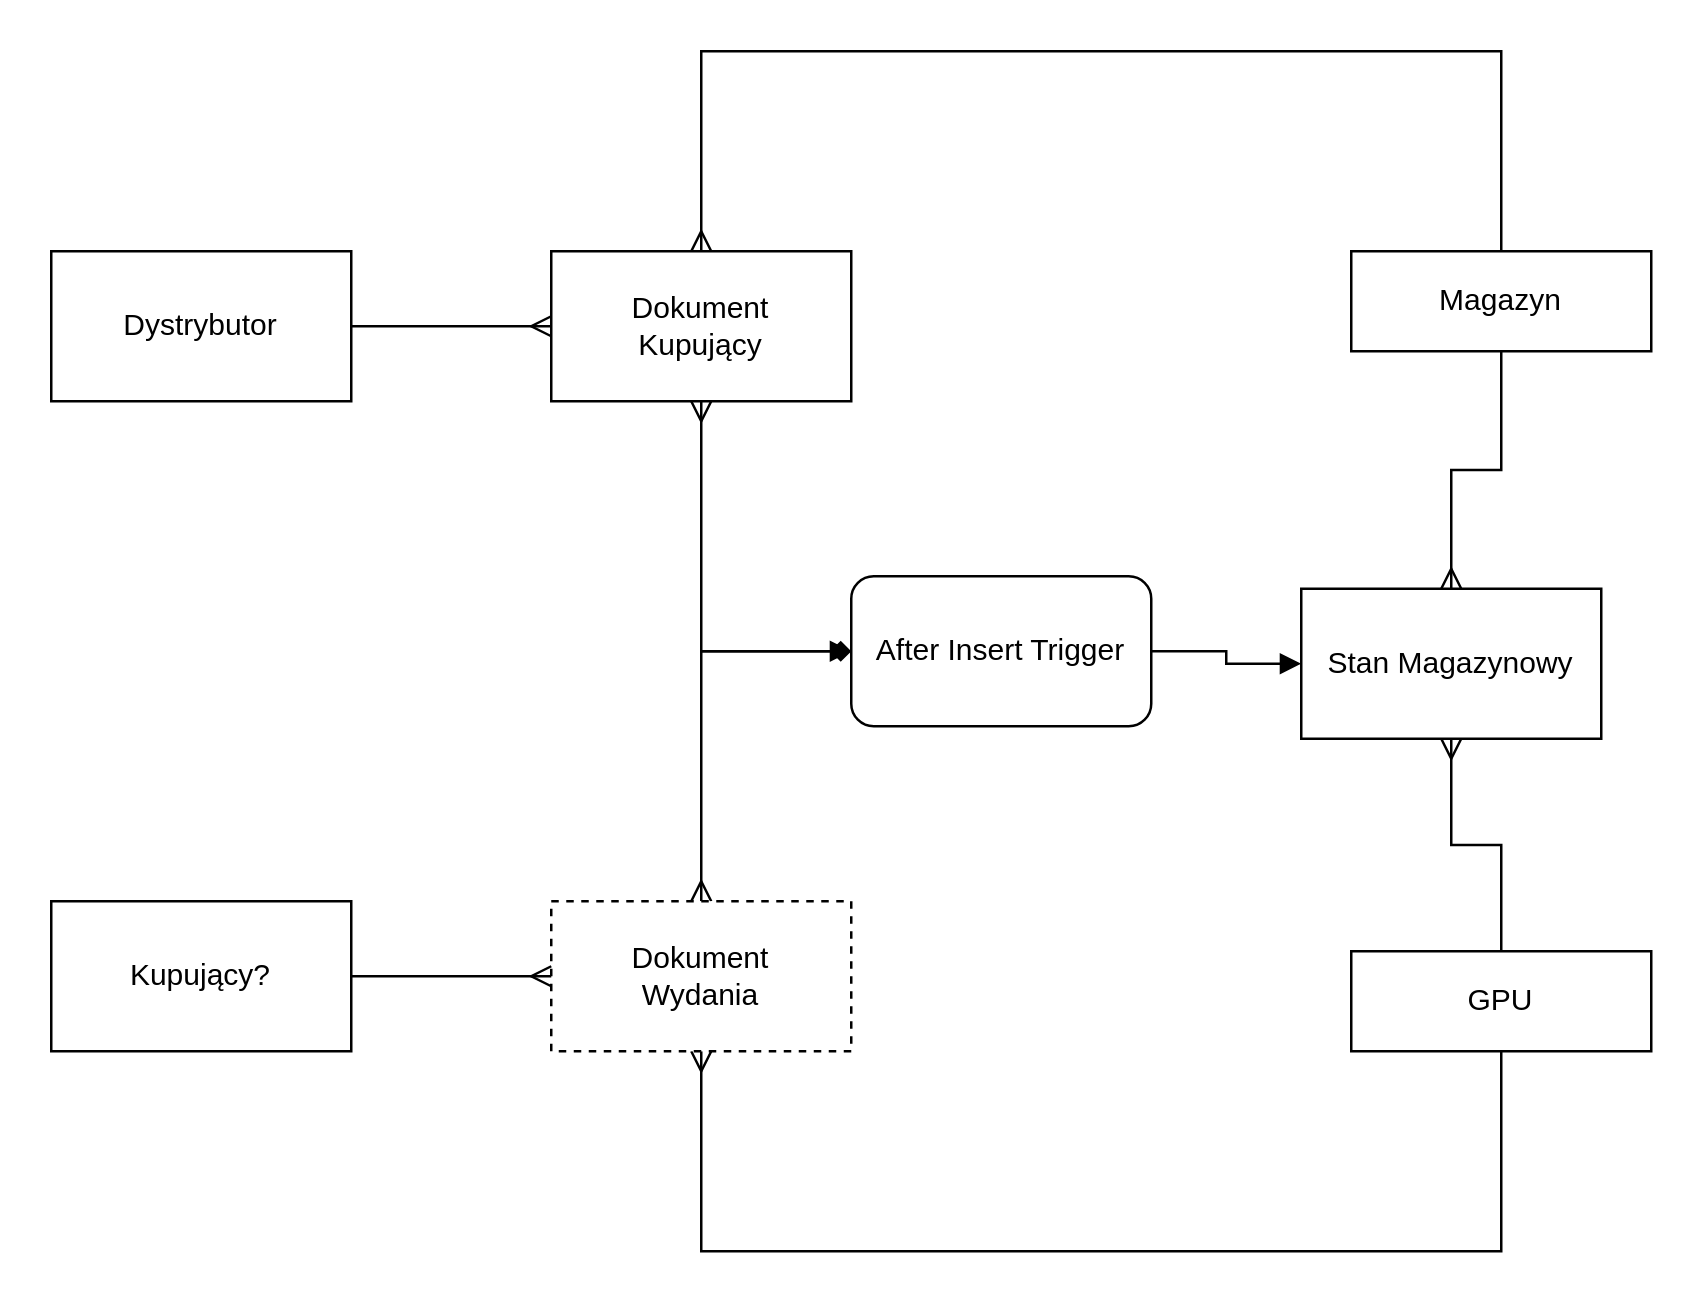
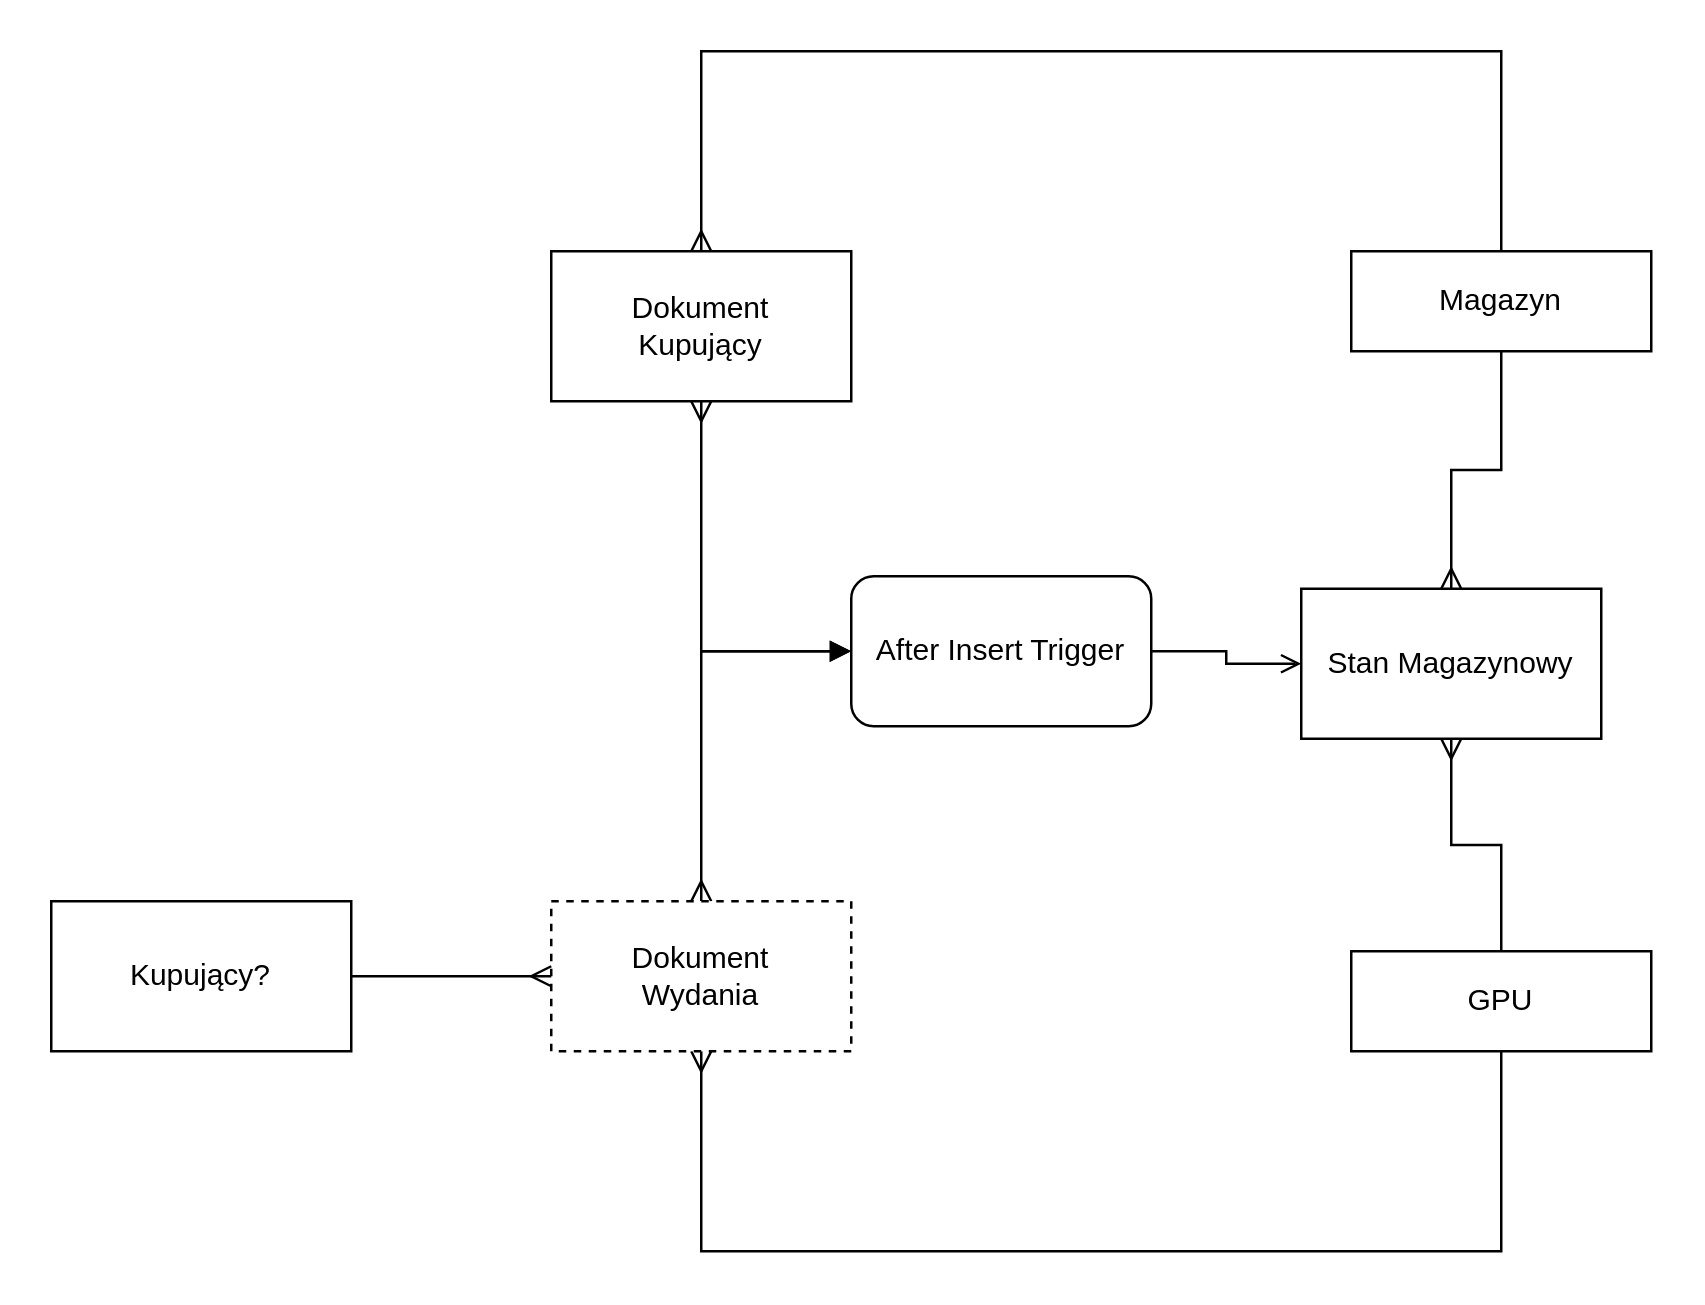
(201, 326) -> none
(451, 326) -> none
(831, 651) -> (831, 651)
(1279, 664) -> (1285, 664)
